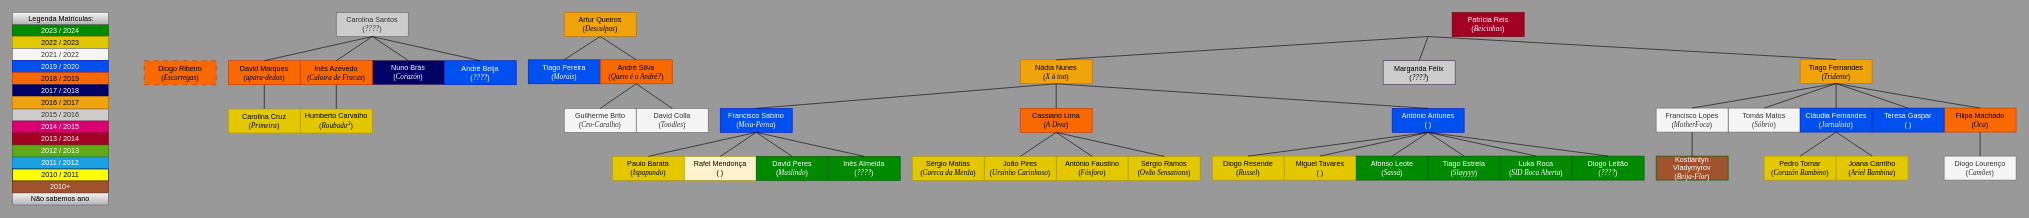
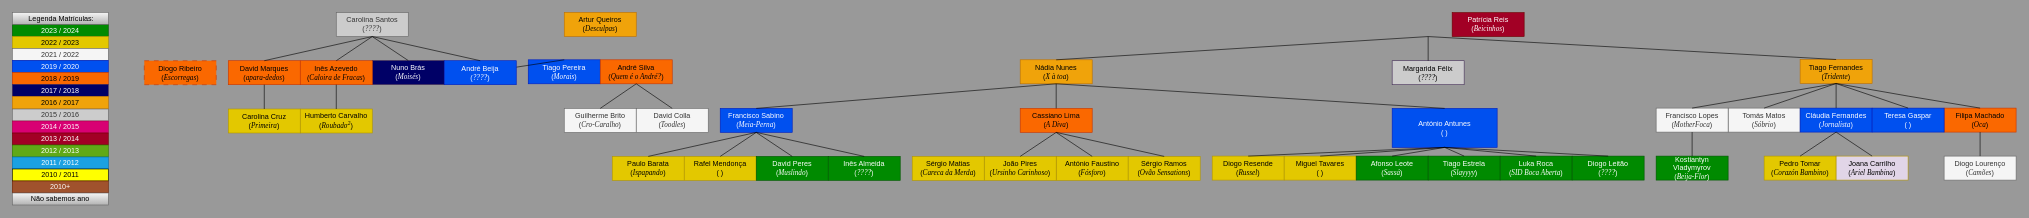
(581, 49) -> (541, 63)
(619, 49) -> none
(408, 72) -> (408, 72)
(1419, 73) -> (1428, 73)
(1428, 120) -> (1445, 128)
(720, 168) -> (720, 168)
(1692, 168) -> (1692, 168)
(1872, 168) -> (1872, 168)
